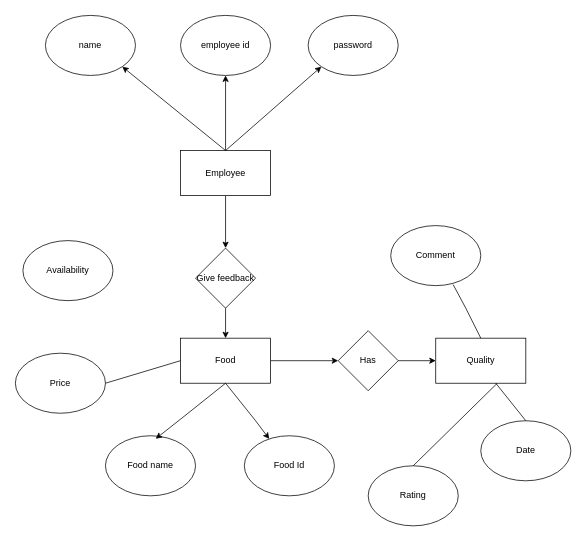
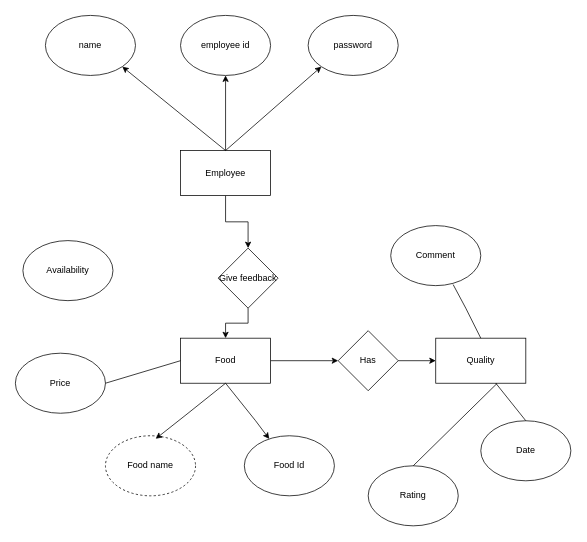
(225, 278) -> (248, 278)
(150, 465) -> (150, 465)
